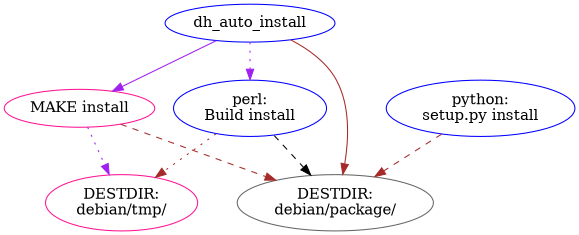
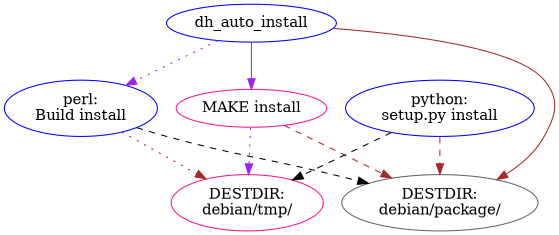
none -> (353, 151)
